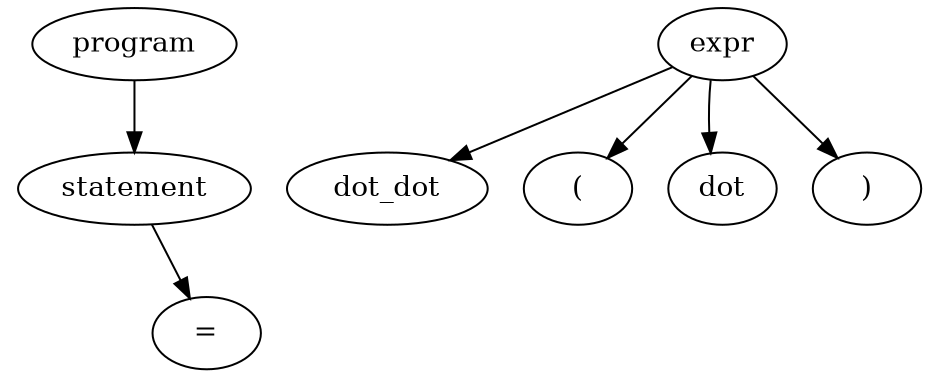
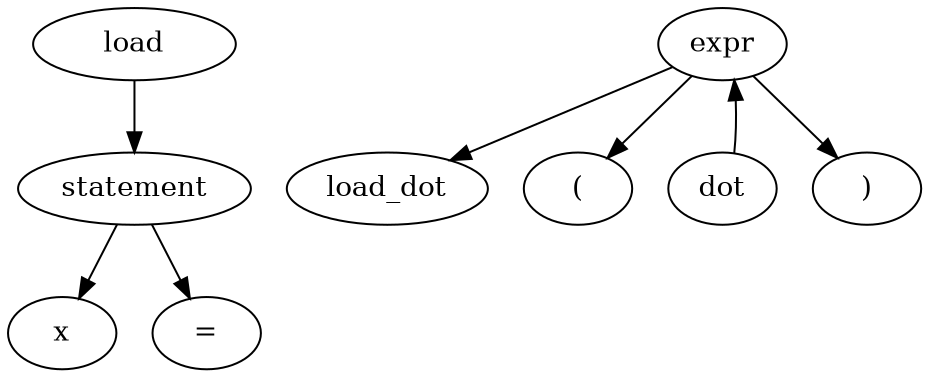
(134, 44) -> (134, 44)
(709, 106) -> (736, 127)
(387, 189) -> (387, 189)
none -> (62, 333)
